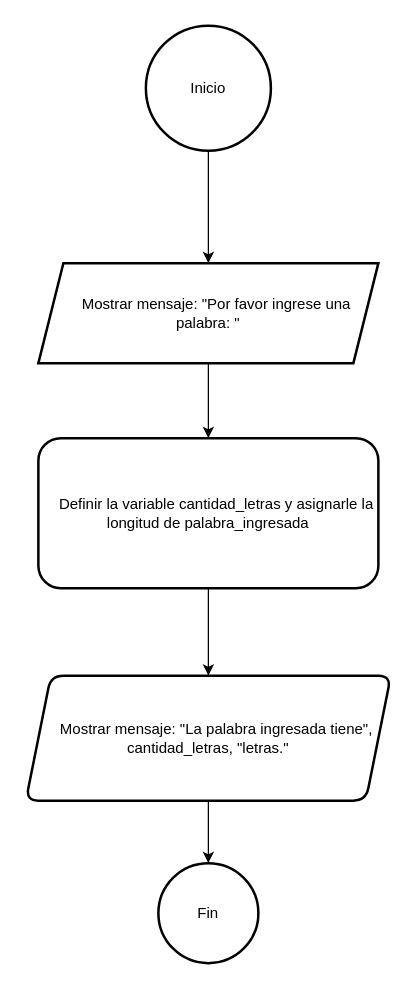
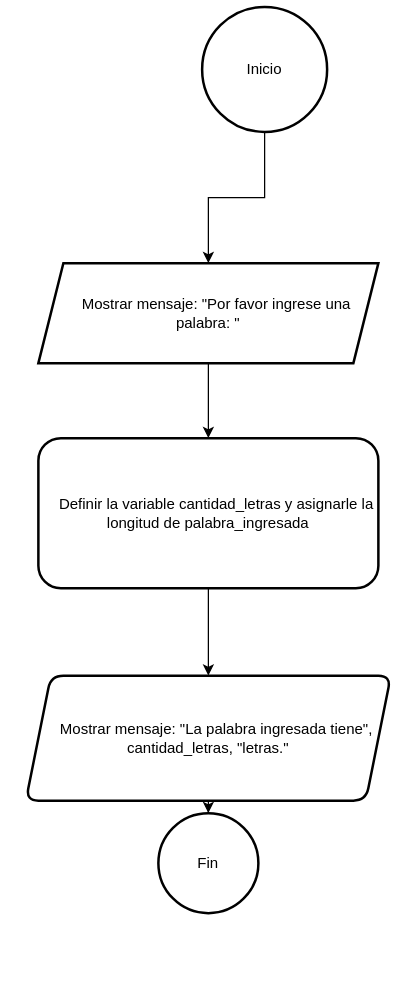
(208, 88) -> (264, 69)
(208, 913) -> (208, 863)
